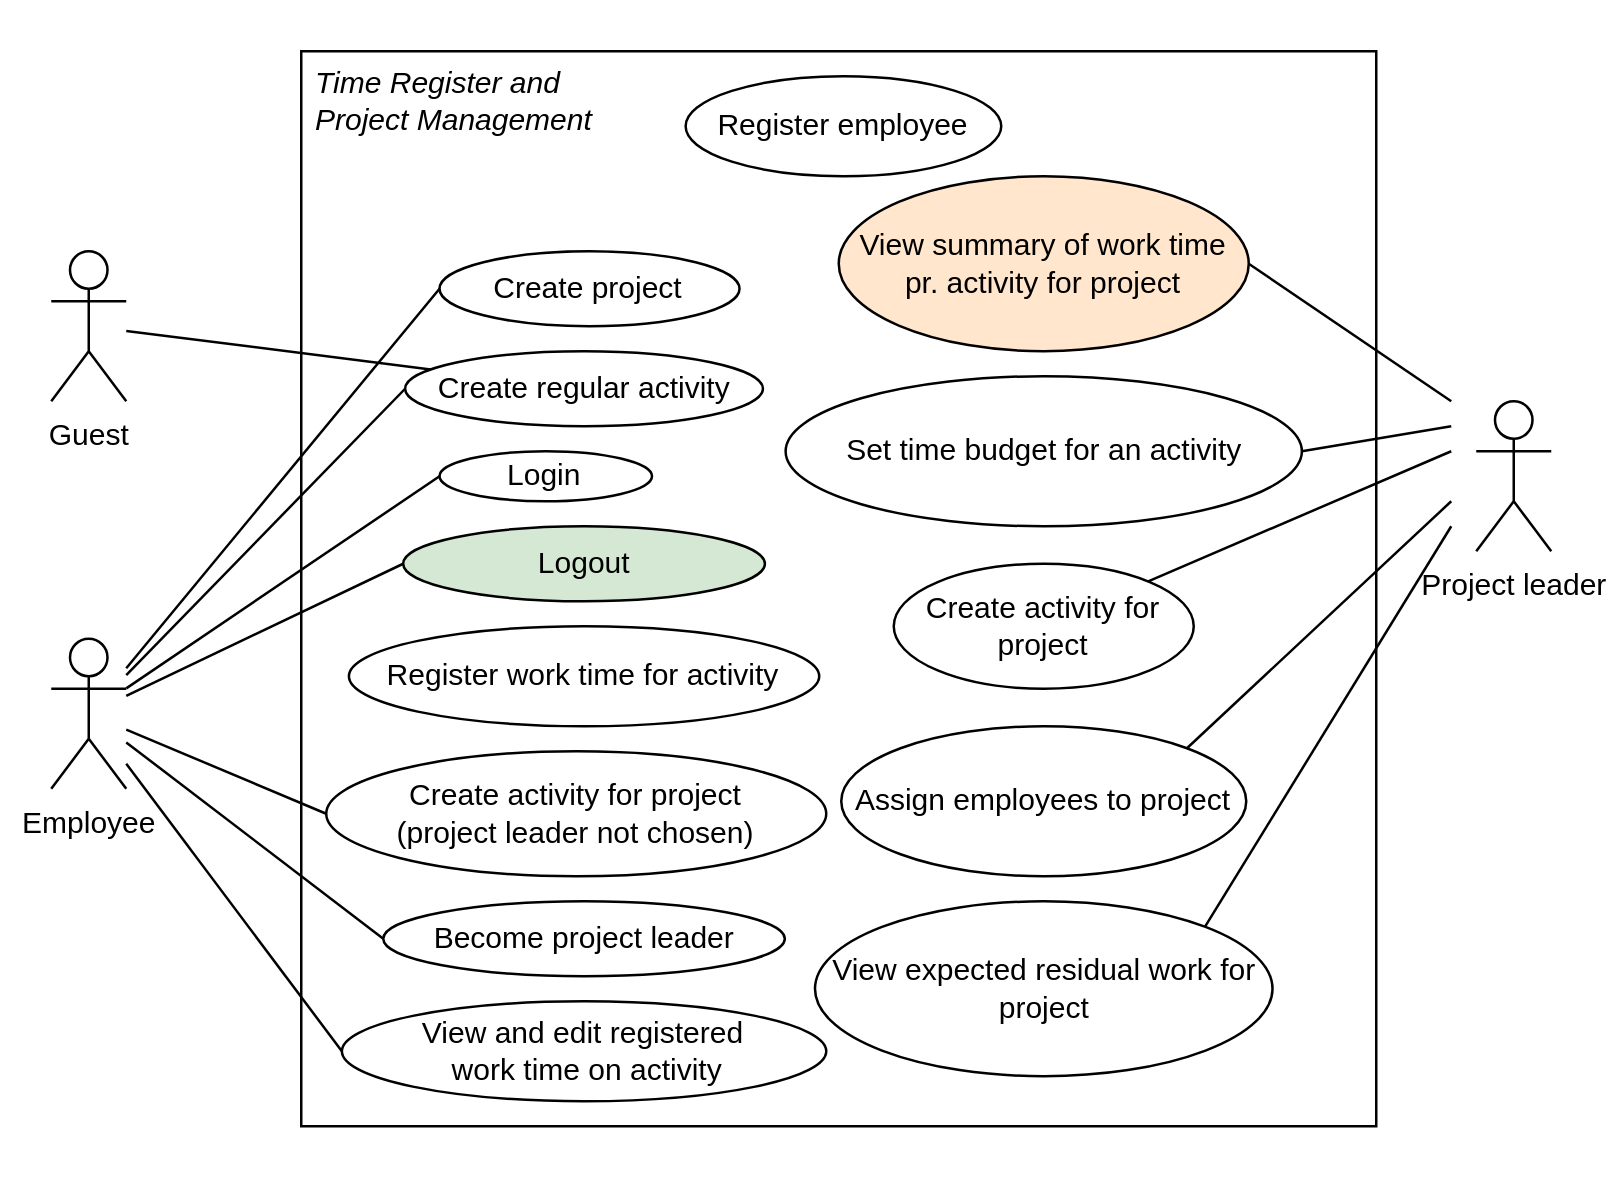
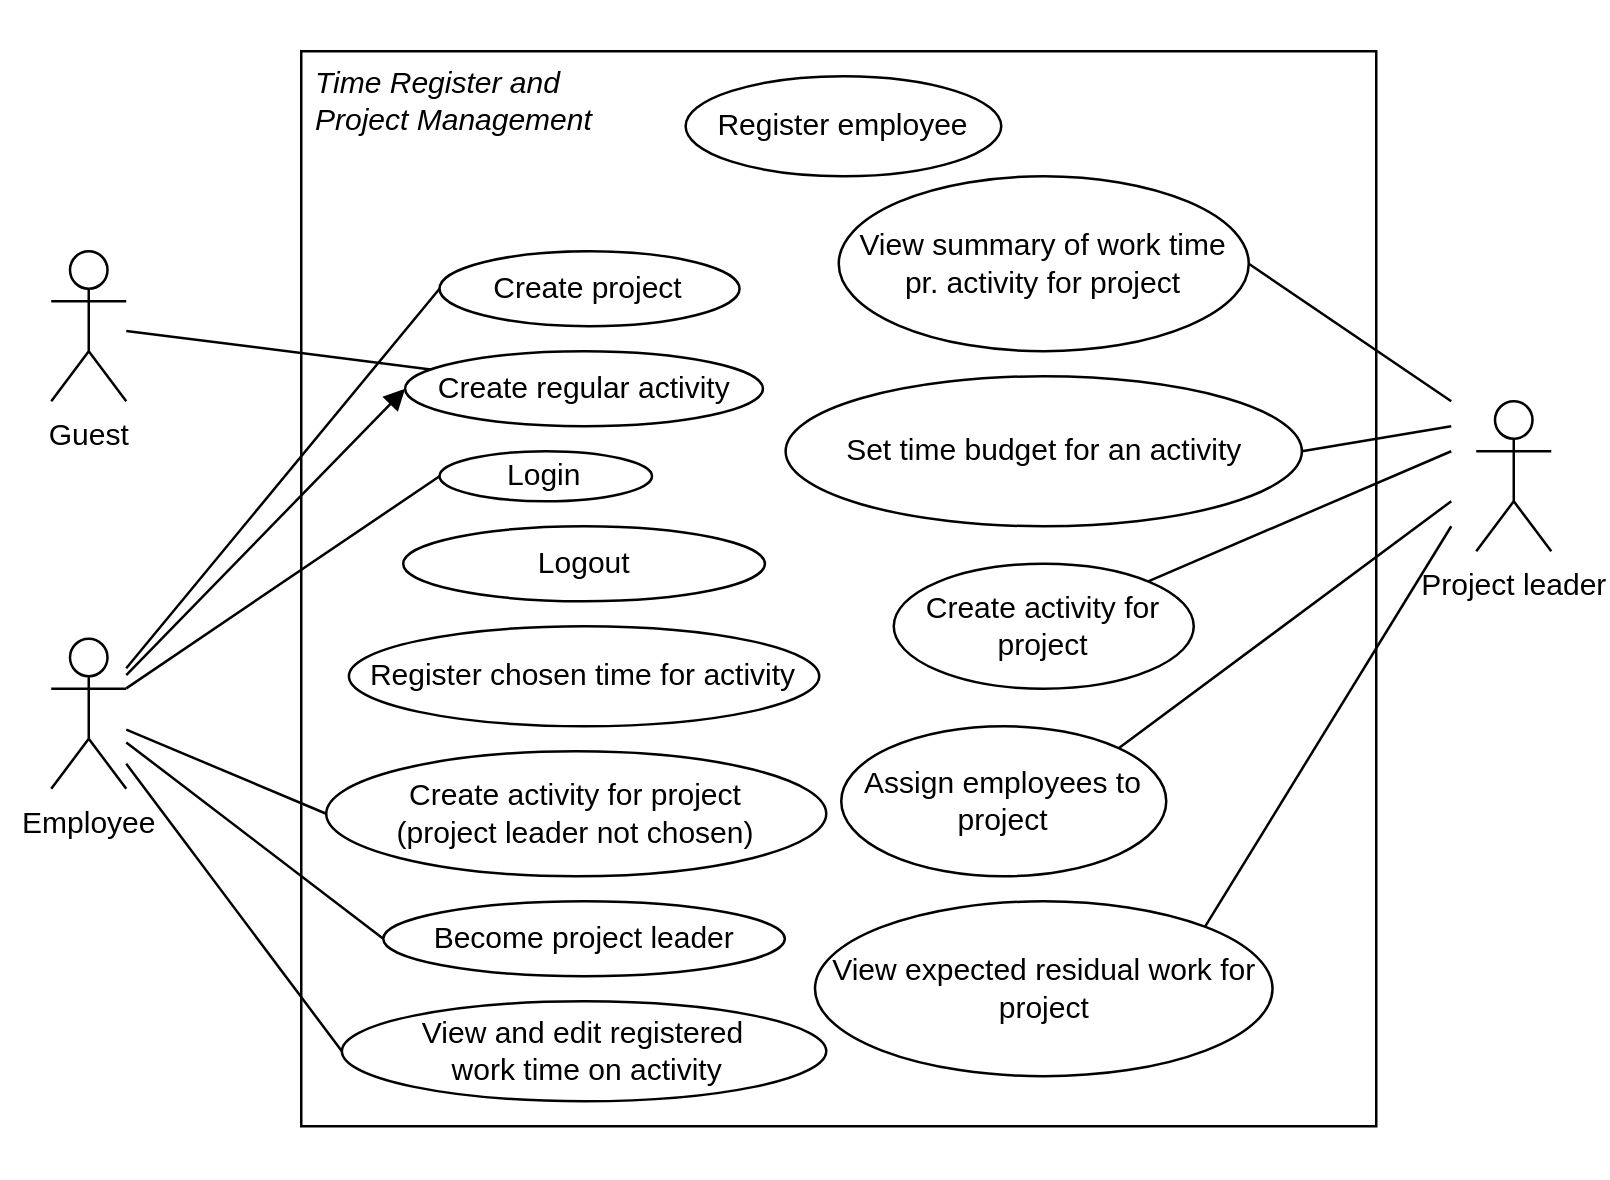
(1044, 264) -> (1044, 264)
(396, 398) -> (390, 405)
(584, 564) -> (584, 564)
(265, 630) -> none
(584, 676) -> (584, 676)
(1044, 801) -> (1004, 801)
